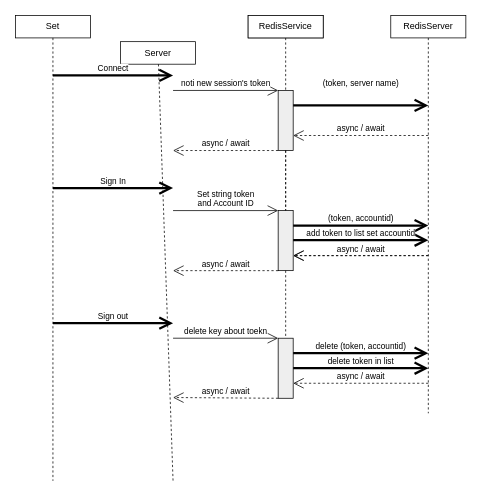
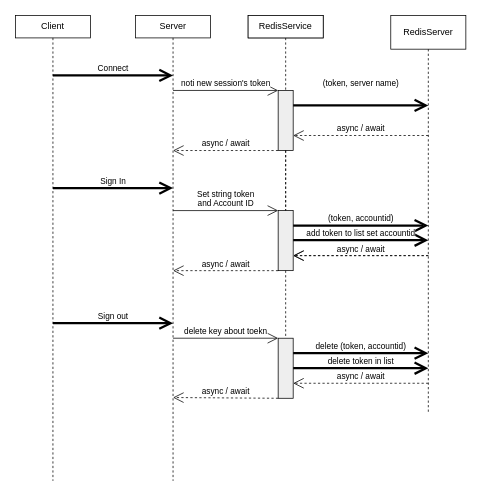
(53, 27) -> (53, 27)
(428, 27) -> (428, 32)
(158, 53) -> (173, 27)
